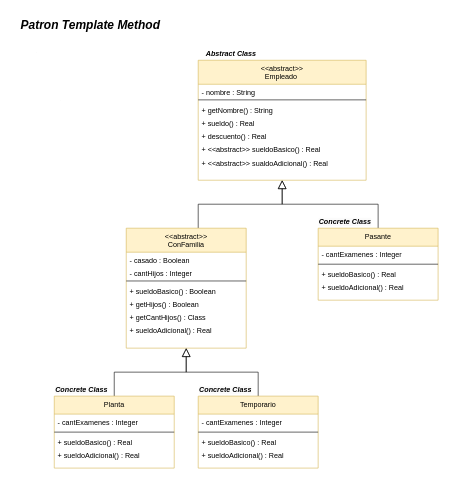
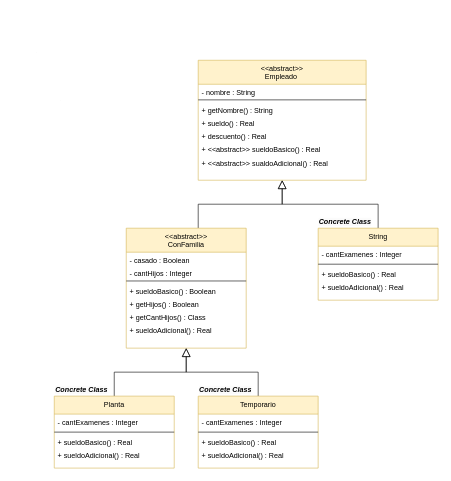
(90, 24) -> none
(231, 54) -> none
(378, 236) -> (378, 236)
